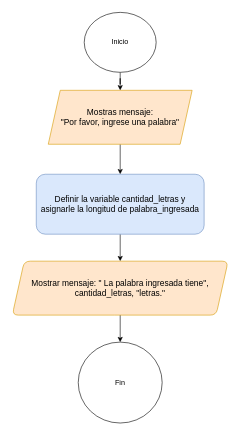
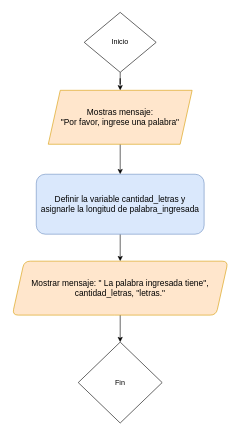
(120, 42) -> (120, 42)
(120, 383) -> (120, 383)
